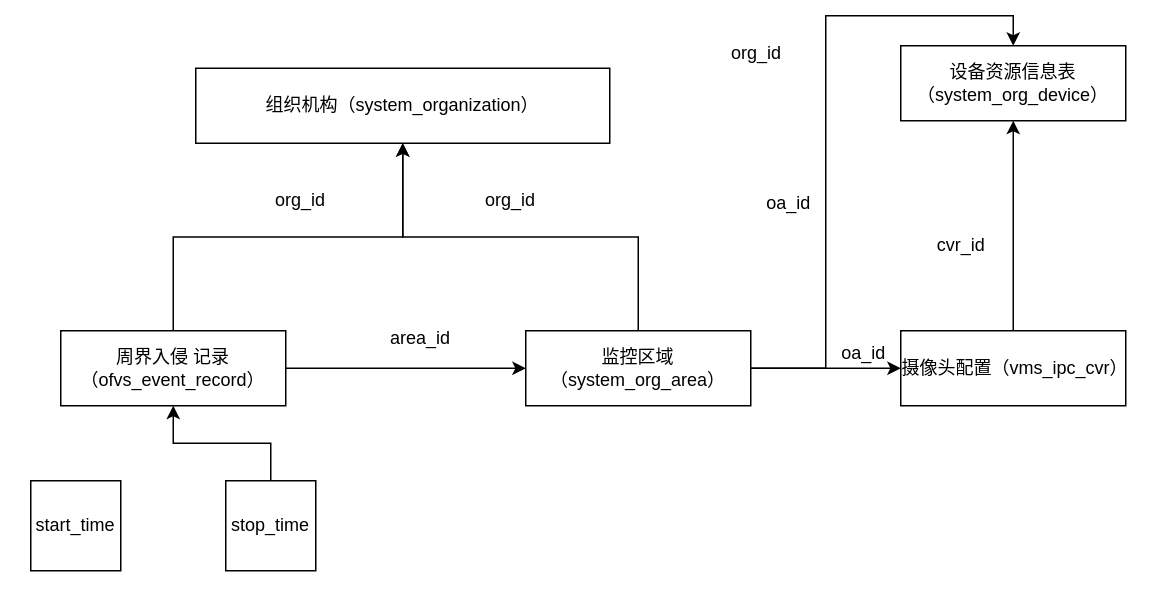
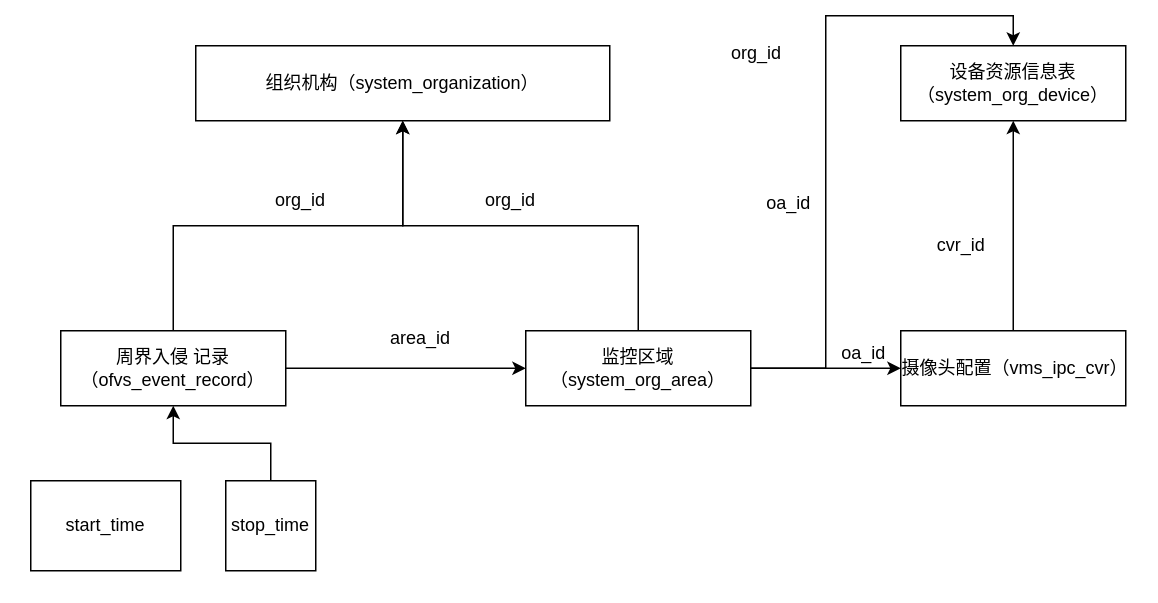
(403, 106) -> (403, 83)
(76, 526) -> (106, 526)
